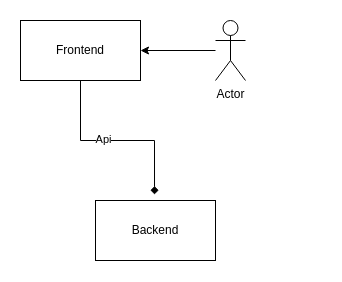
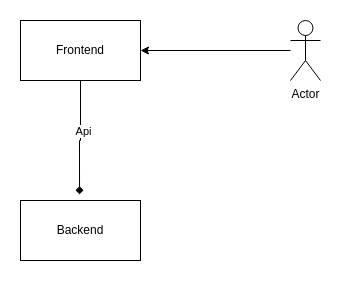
(231, 51) -> (306, 51)
(156, 231) -> (81, 231)
